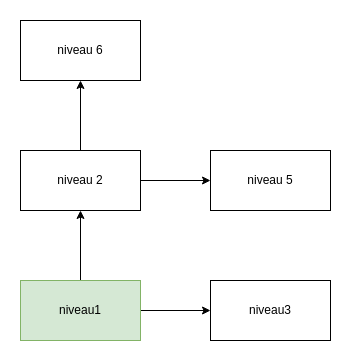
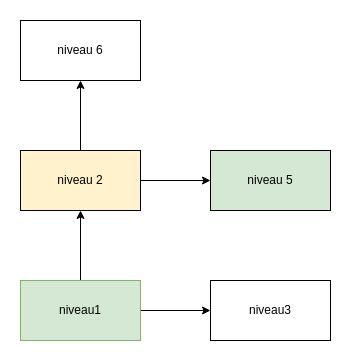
(81, 181) -> (81, 181)
(271, 181) -> (271, 181)
